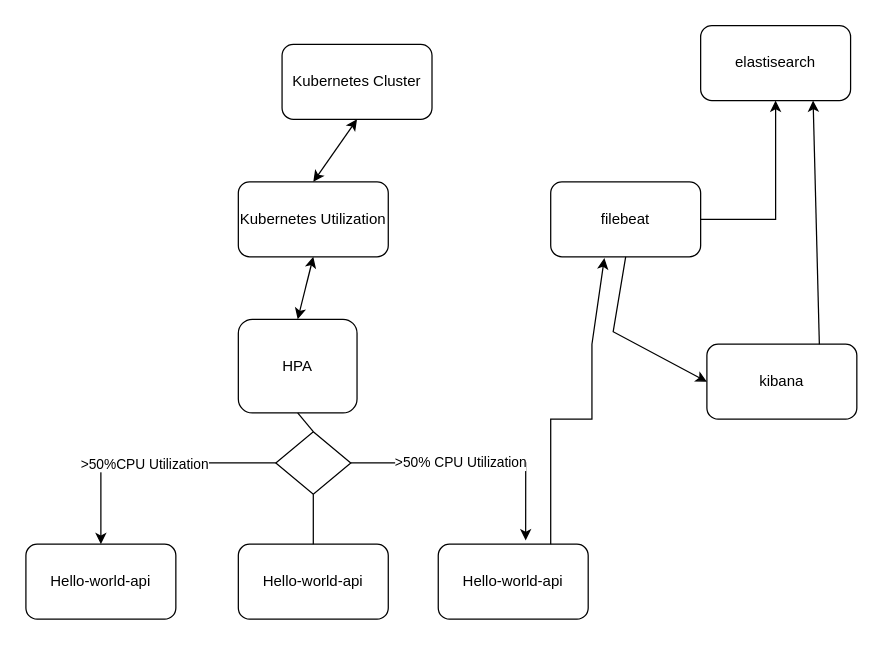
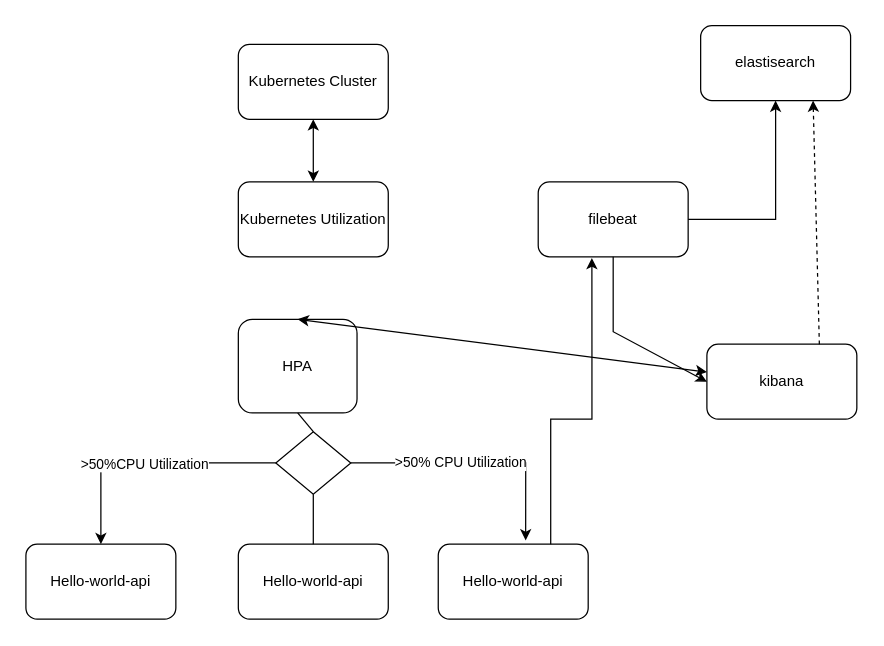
(357, 82) -> (313, 82)
(626, 219) -> (613, 219)
(816, 226) -> (816, 226)
(305, 288) -> (490, 344)
